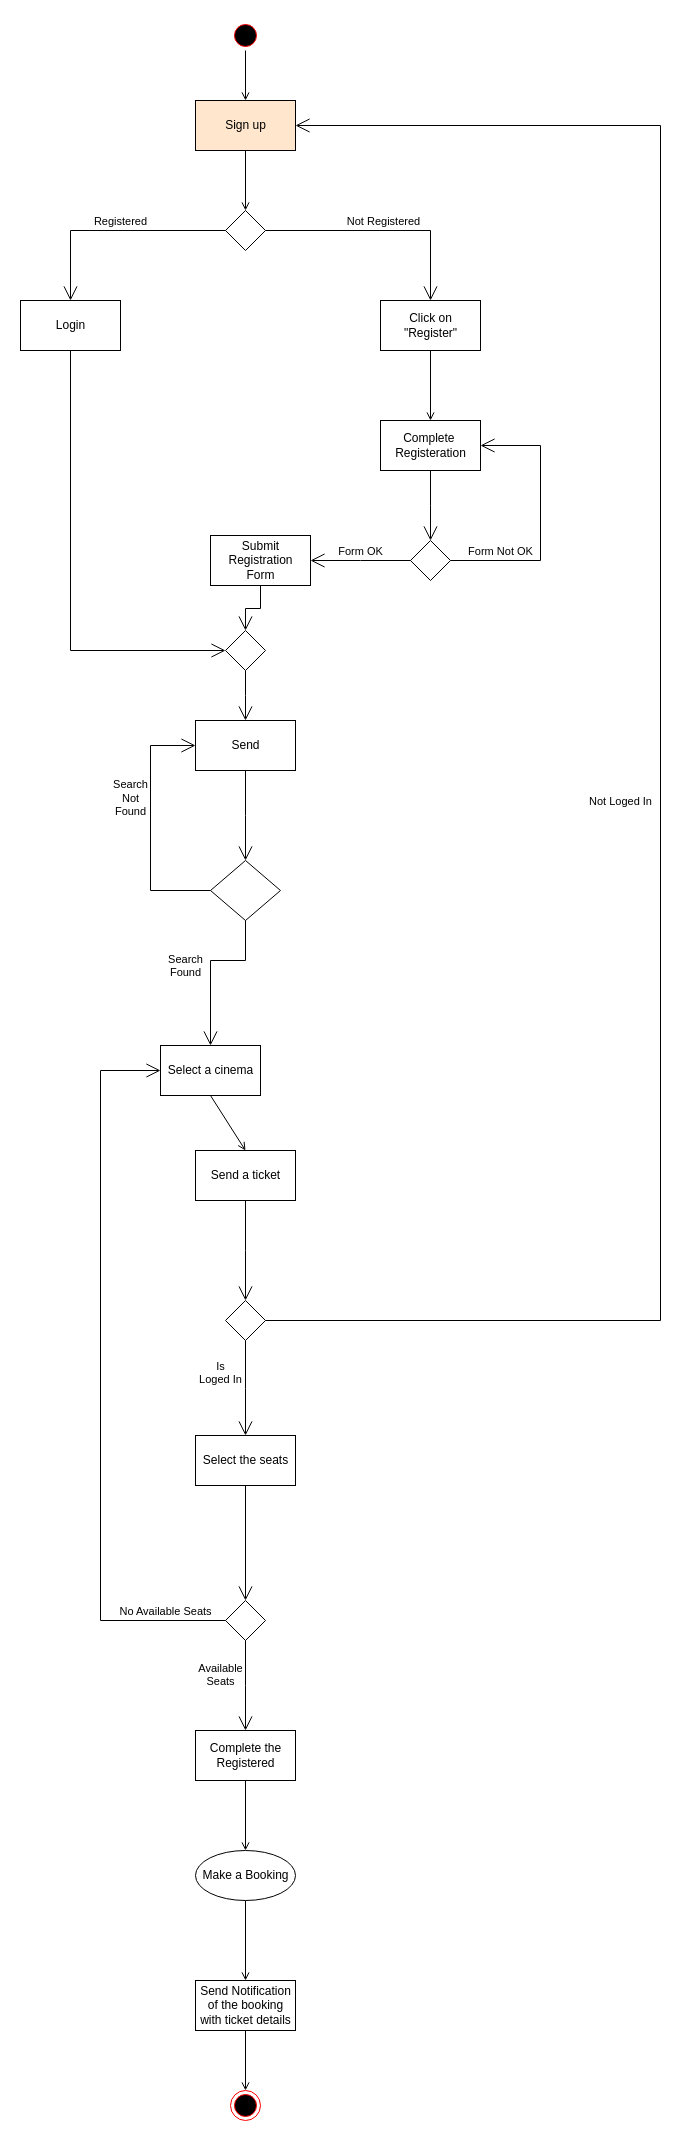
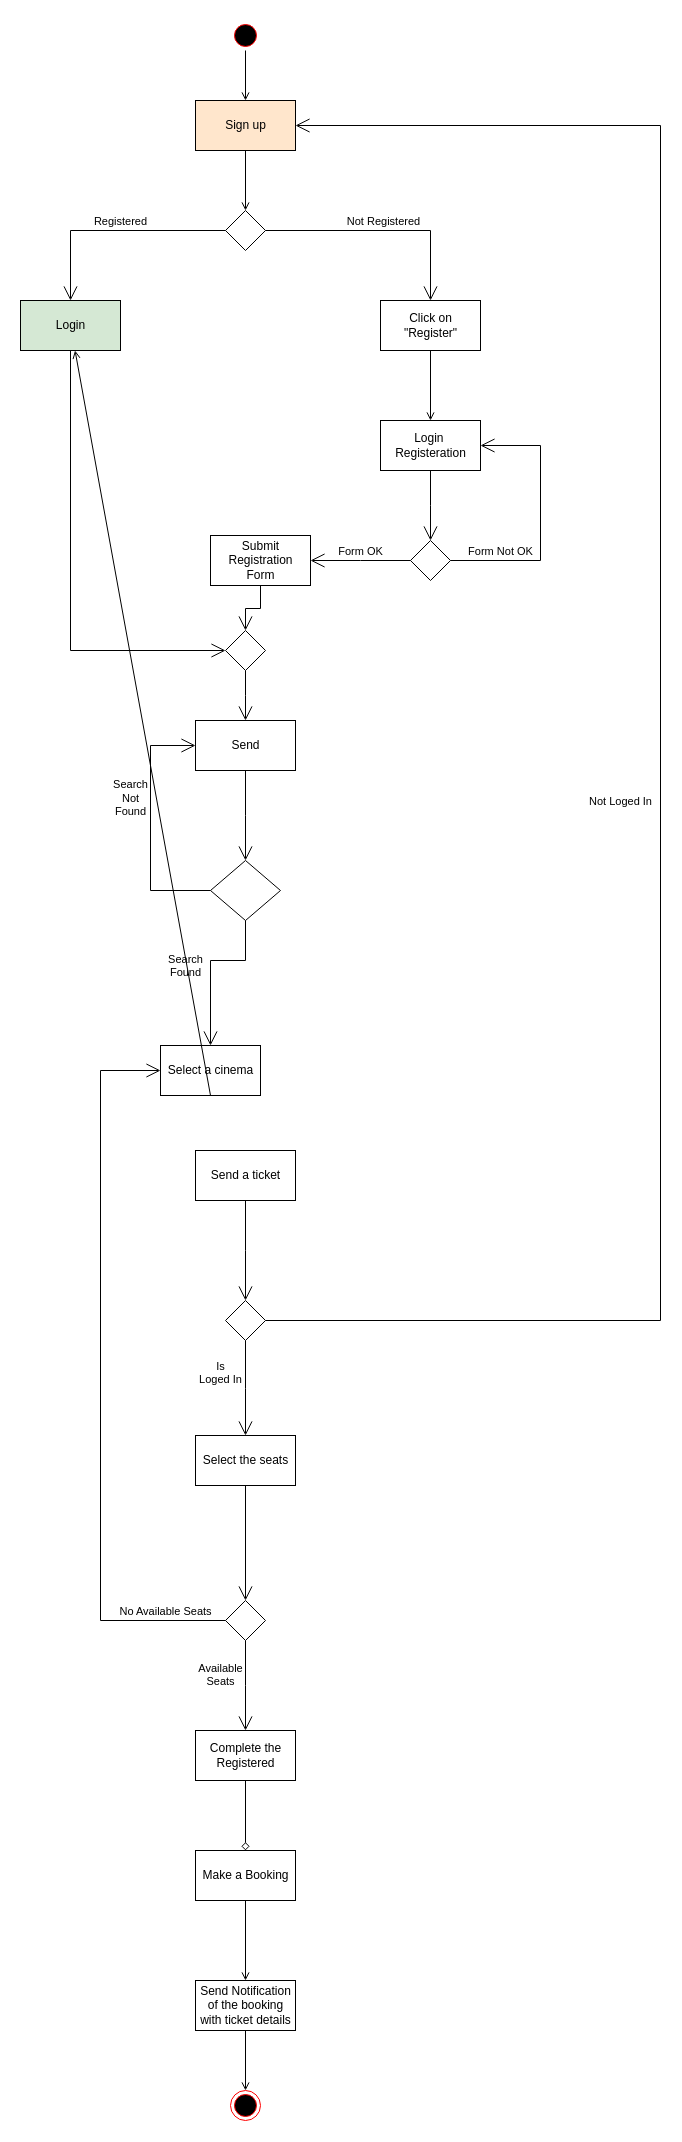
(71, 326) -> (71, 326)
(431, 446) -> (431, 446)
(227, 1122) -> (112, 554)
(246, 1844) -> (246, 1842)
(246, 1876) -> (246, 1876)
